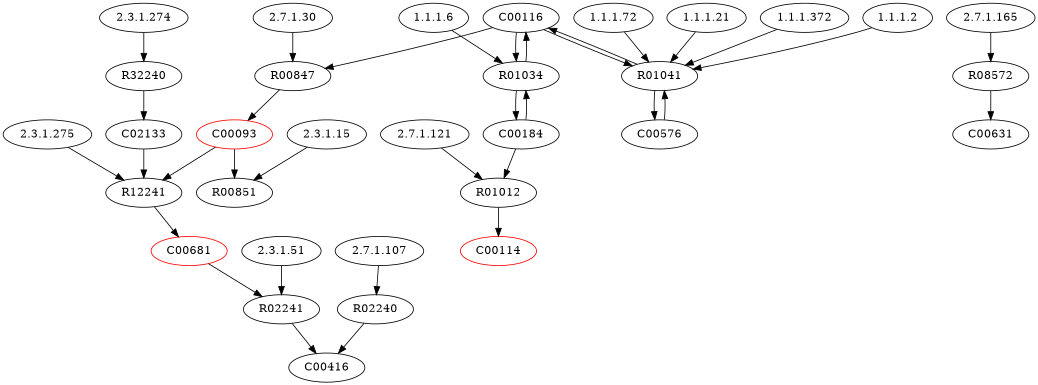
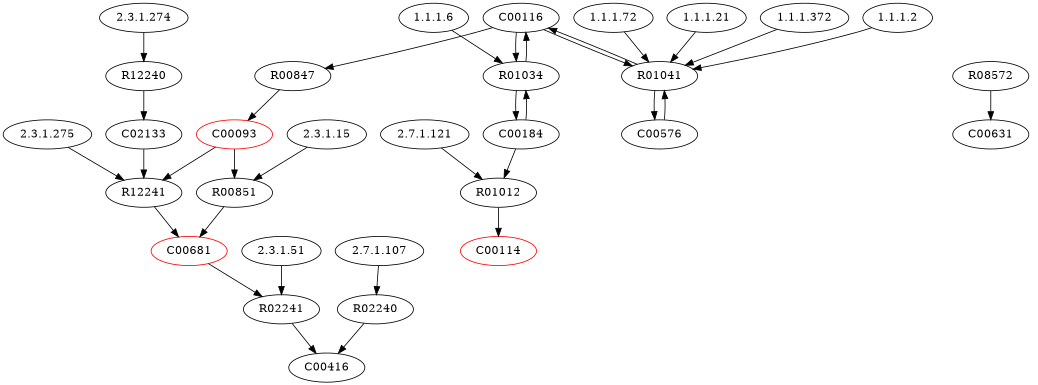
(293, 18) -> none
(991, 18) -> none
(144, 76) -> (144, 76)
none -> (214, 219)
